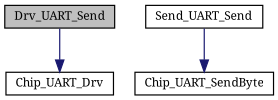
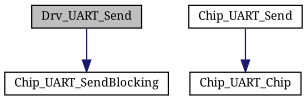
(204, 17) -> (245, 17)
(60, 84) -> (87, 84)
(204, 84) -> (245, 84)
